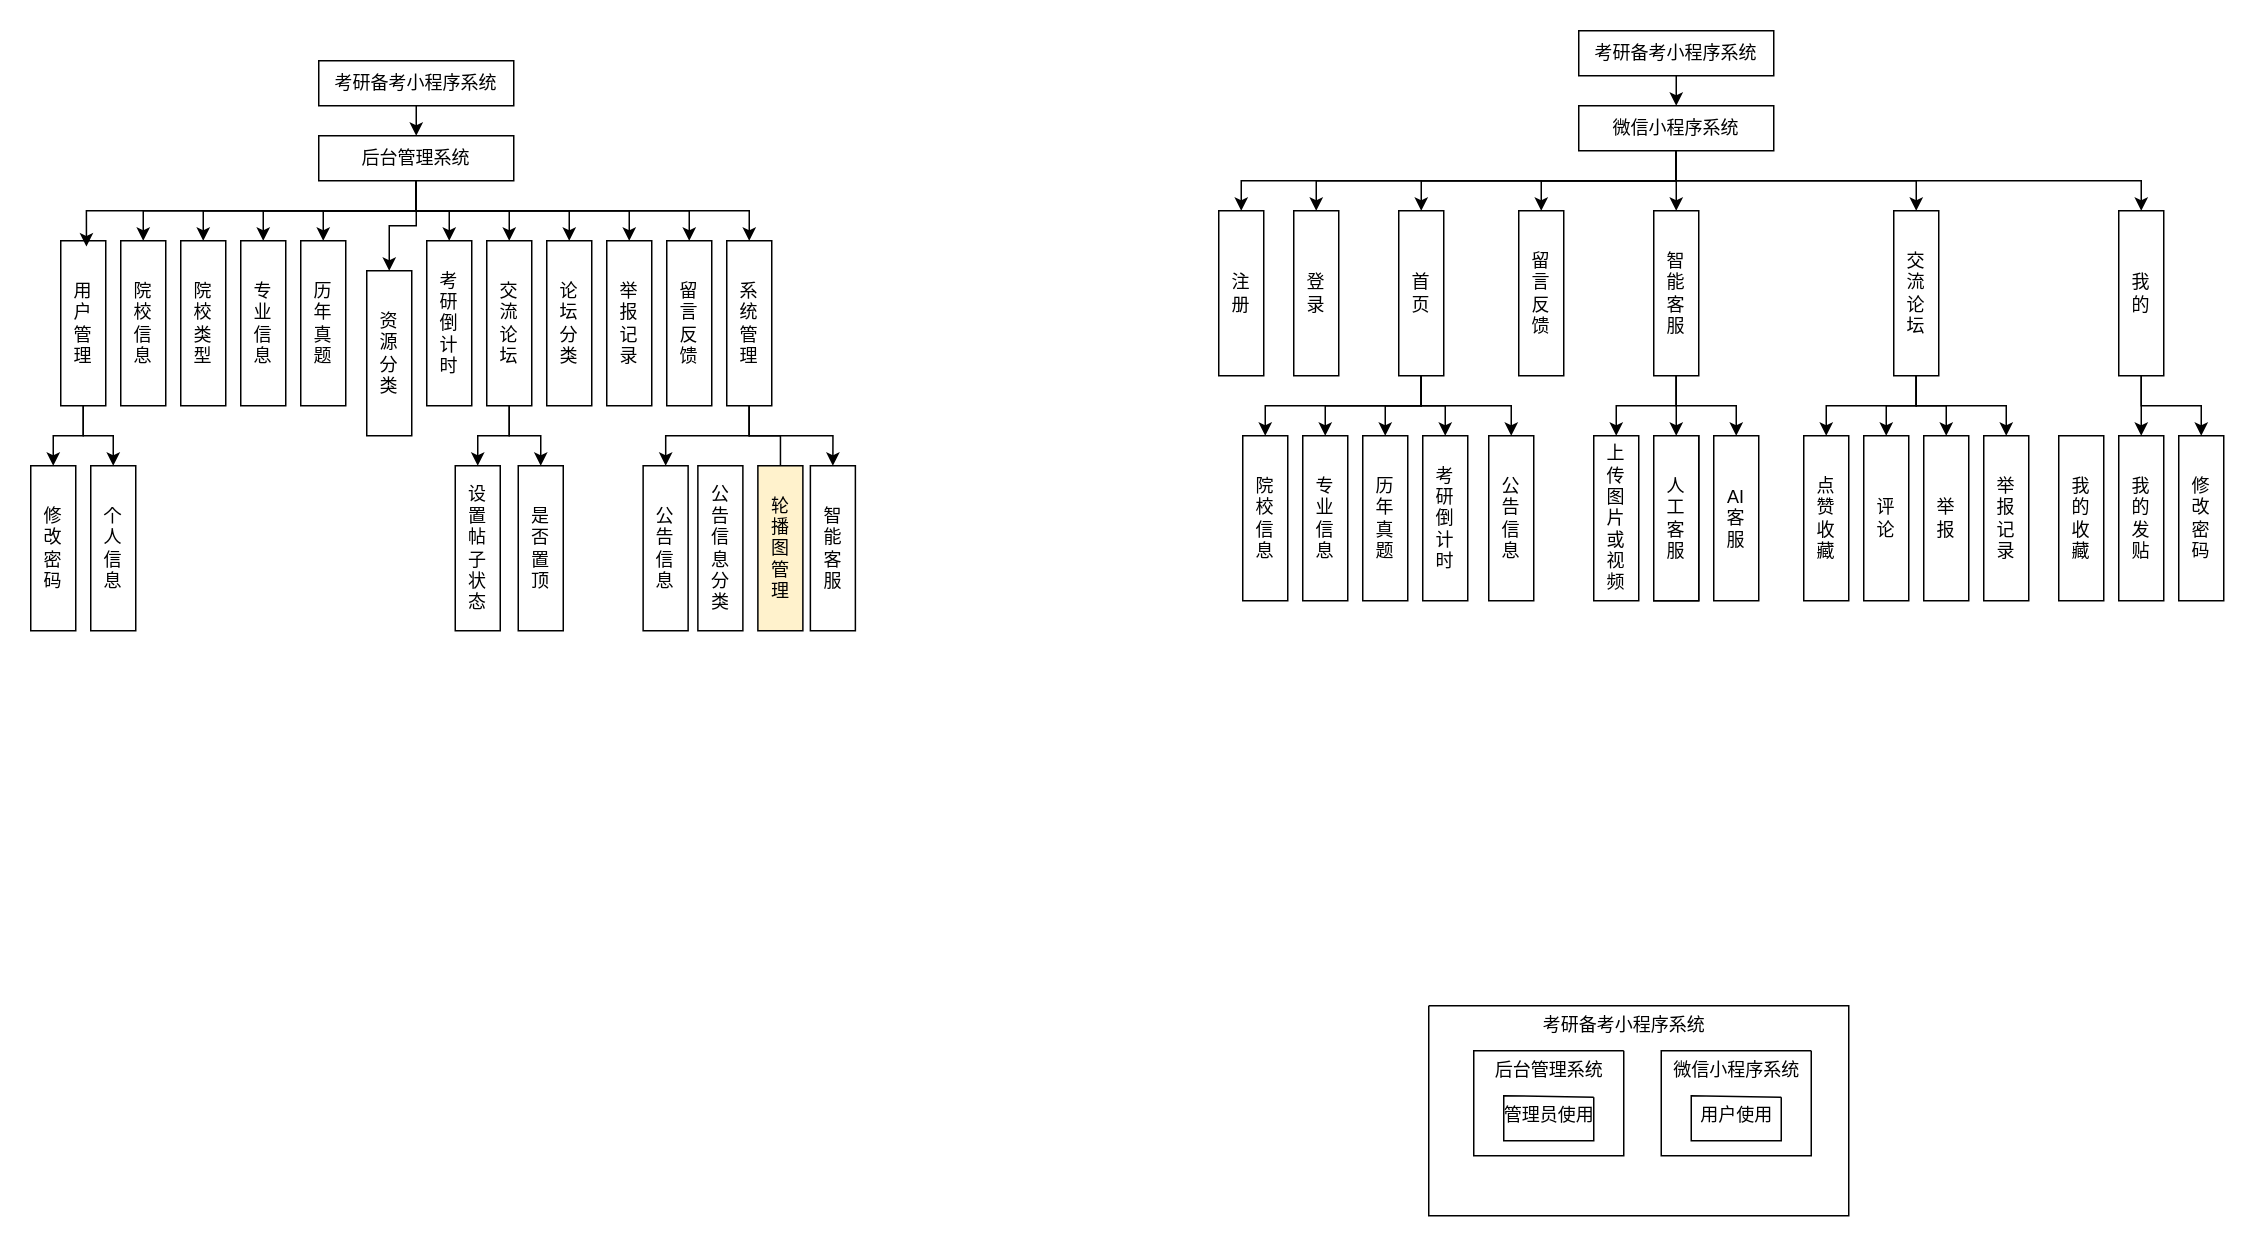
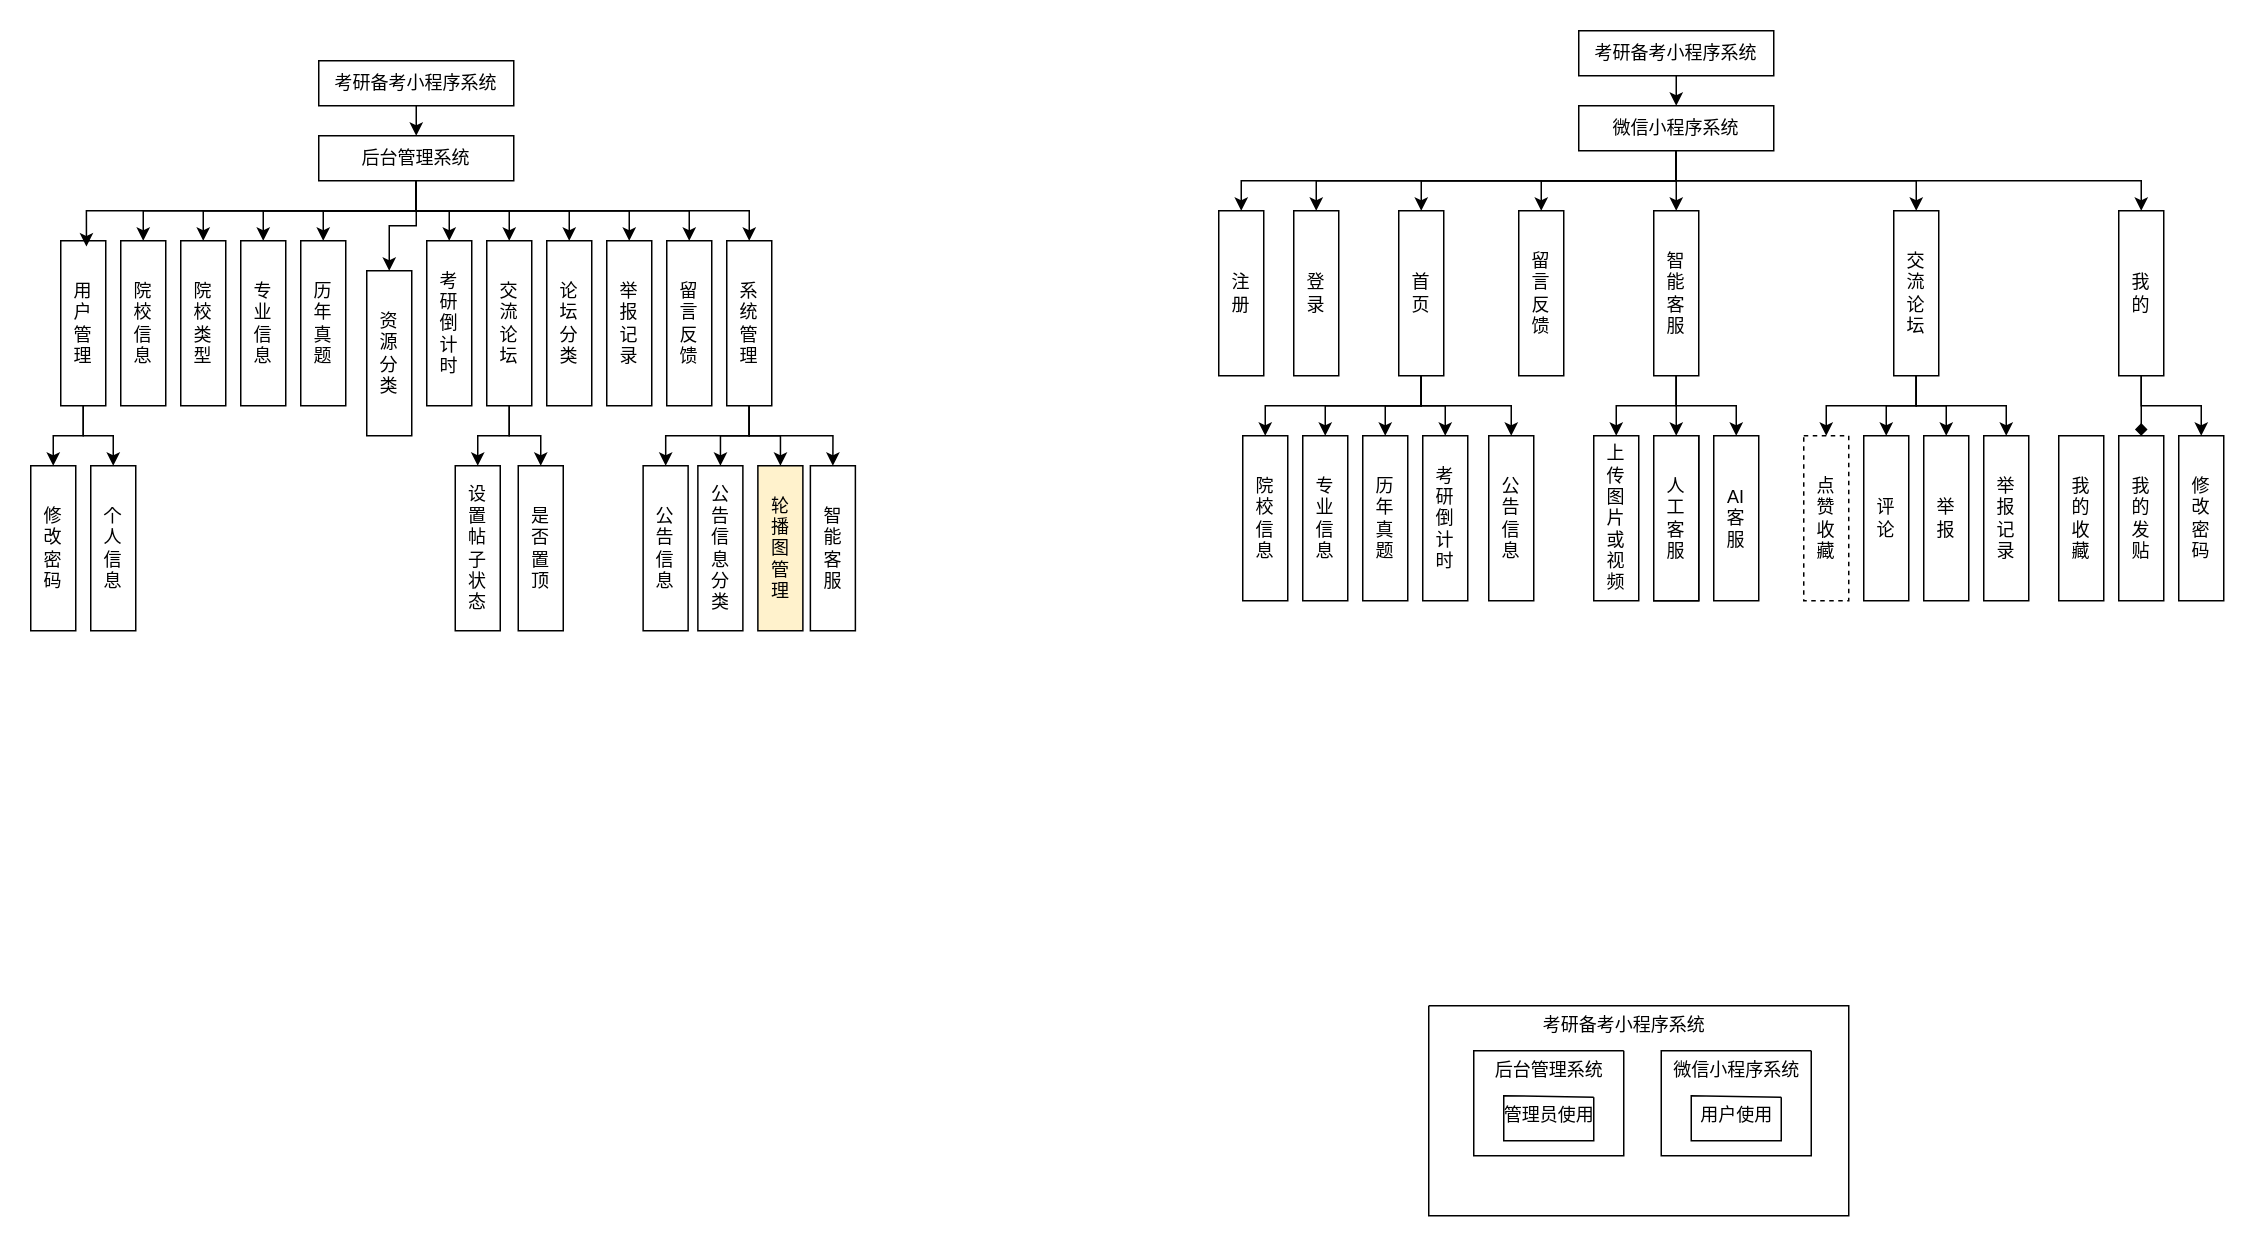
(2141, 424) -> (2141, 423)
none -> (720, 446)
(780, 458) -> (780, 454)
(1826, 518) -> (1826, 518)
